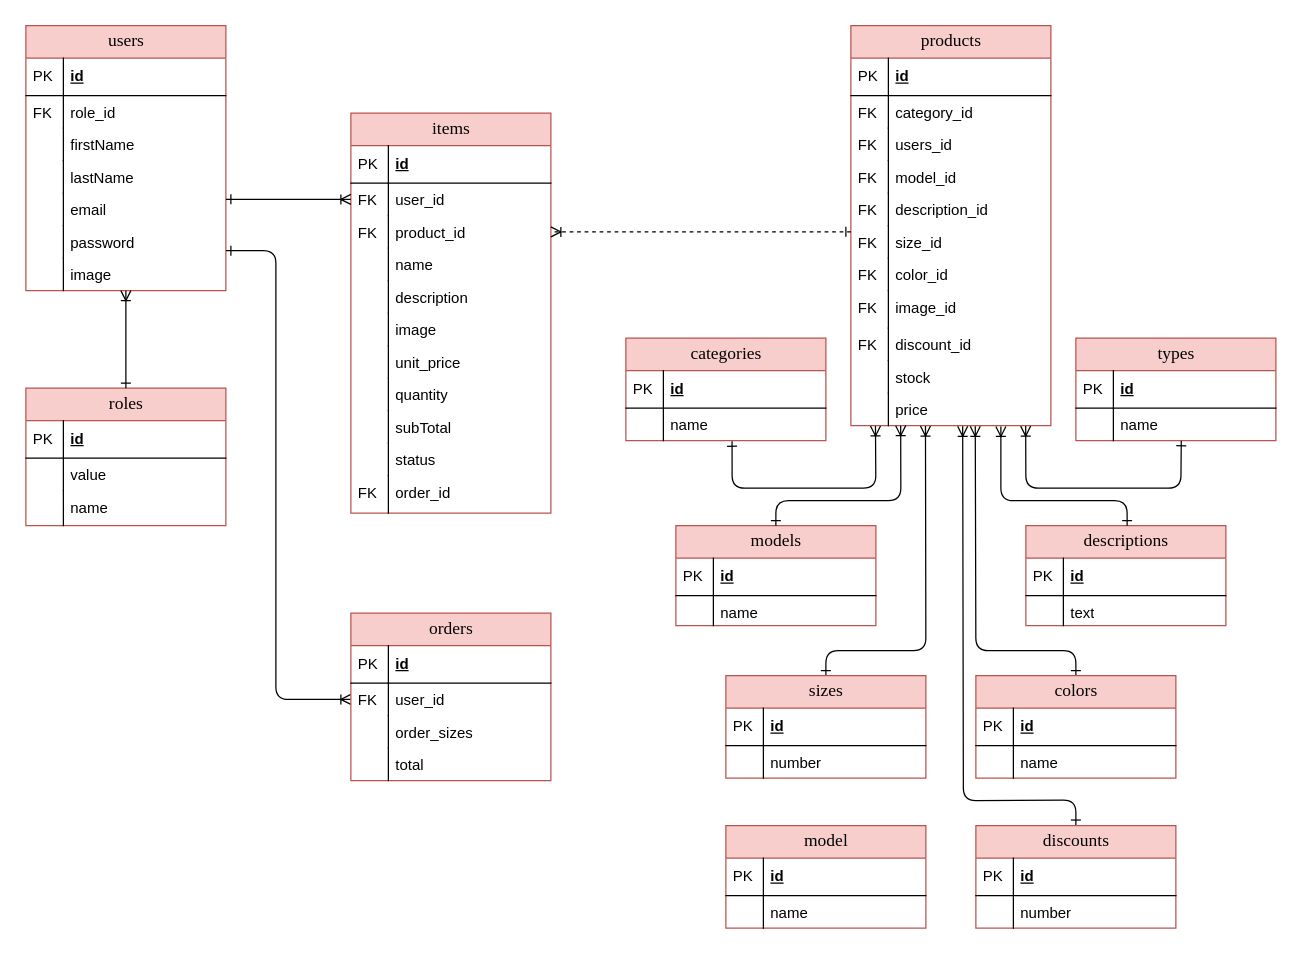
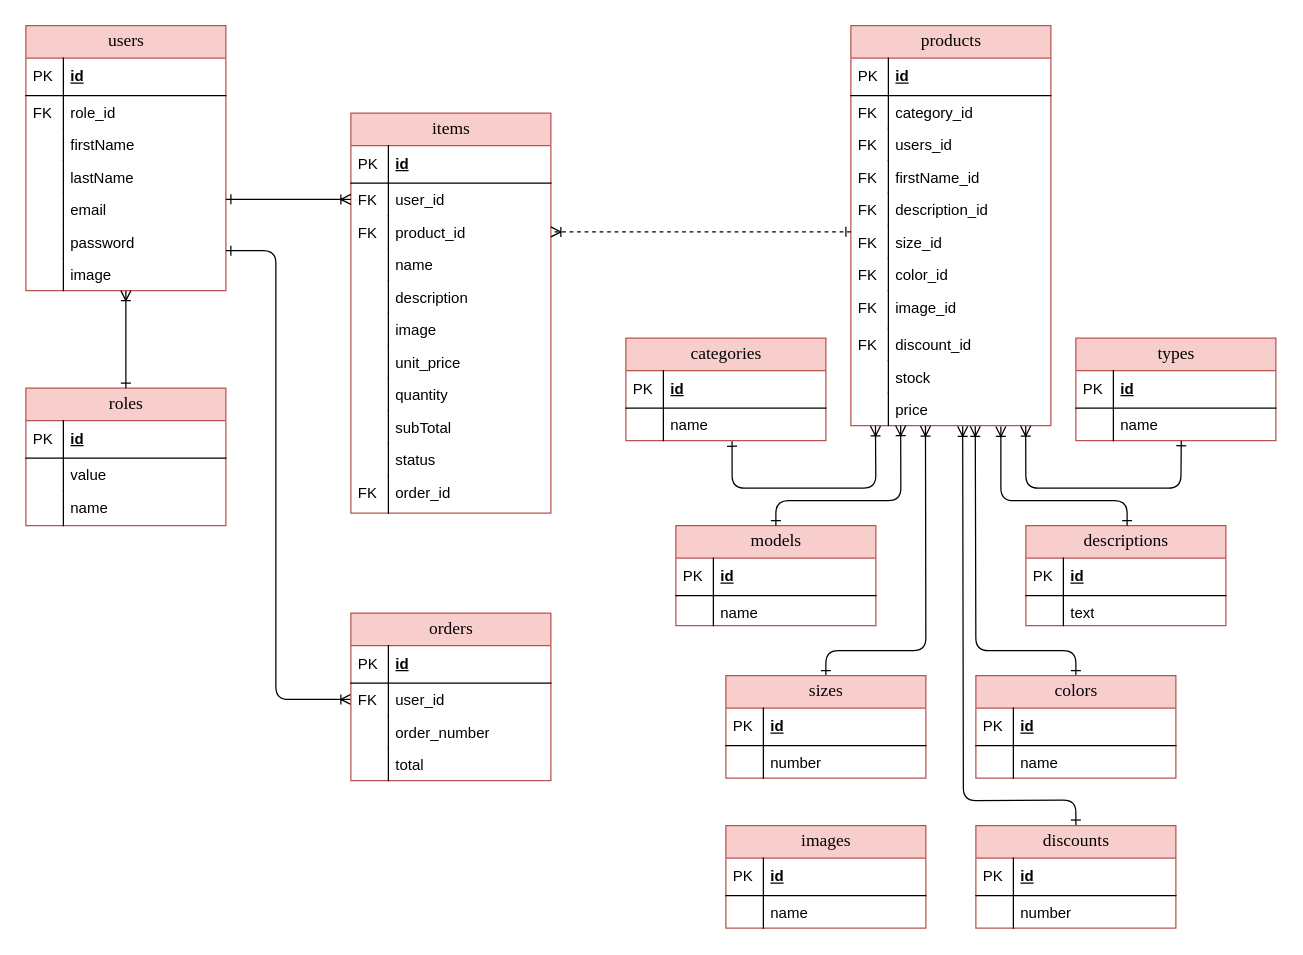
(925, 178) -> (942, 178)
(440, 733) -> (446, 733)
(826, 842) -> (826, 842)
